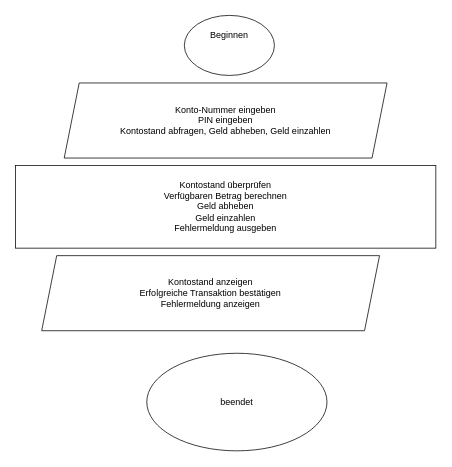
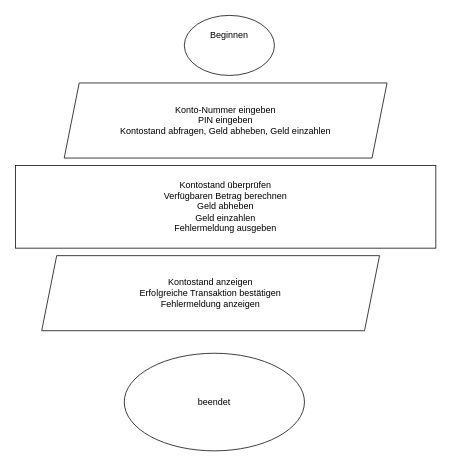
(237, 402) -> (214, 402)
